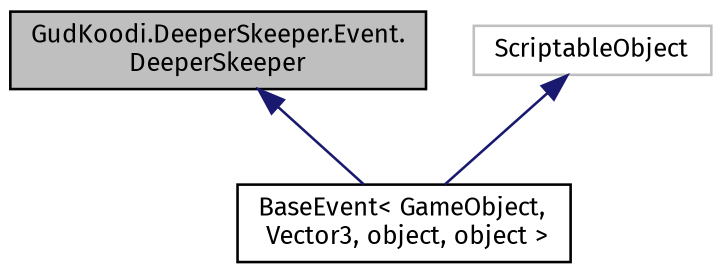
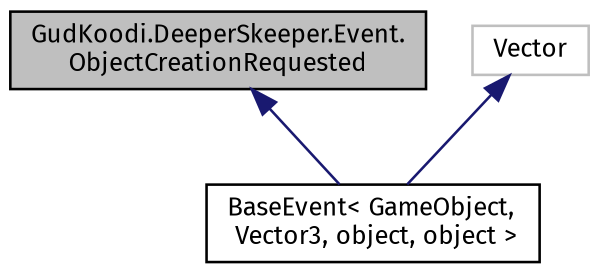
(218, 50) -> (218, 50)
(593, 50) -> (531, 50)
